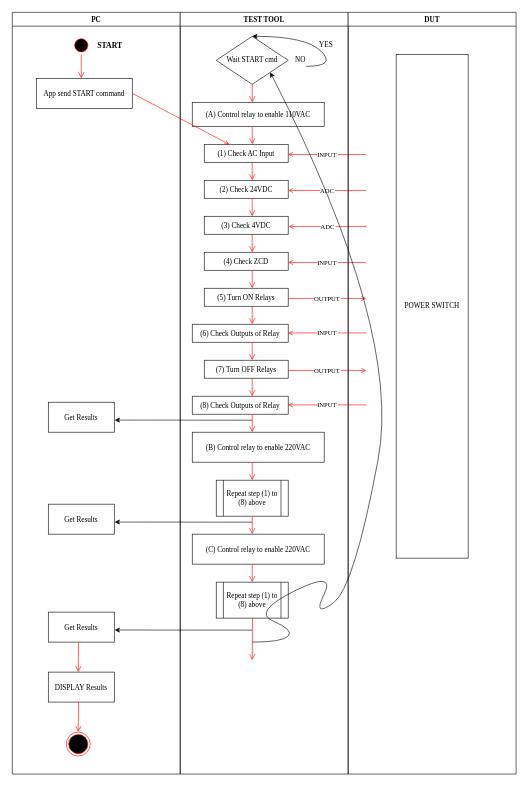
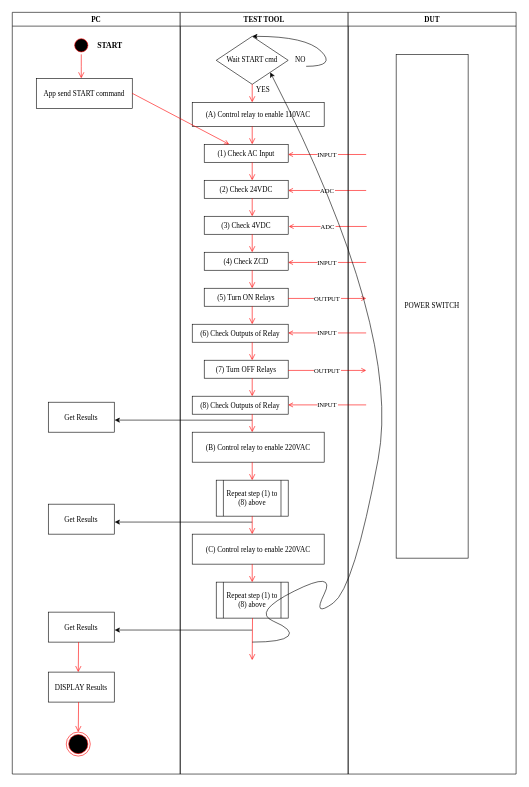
(330, 45) -> (267, 90)
